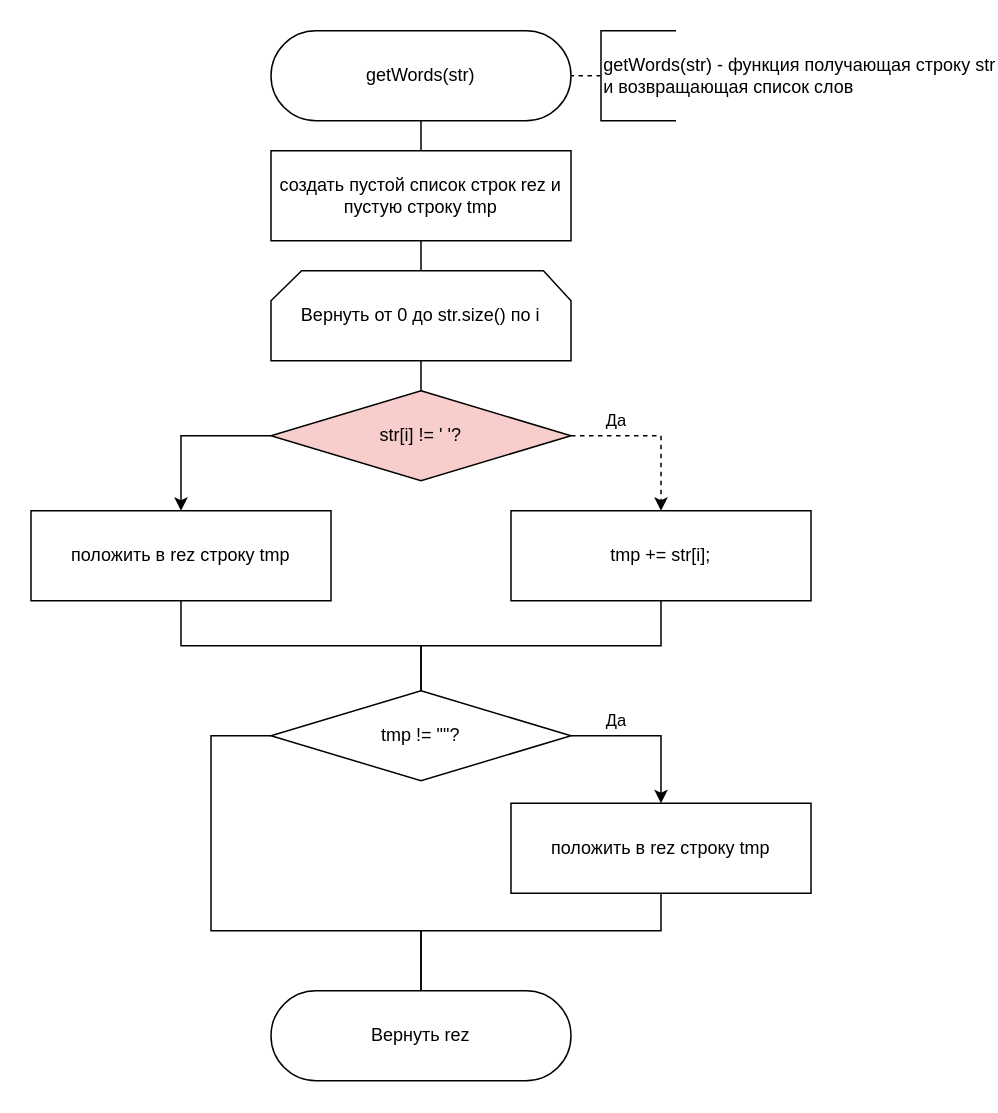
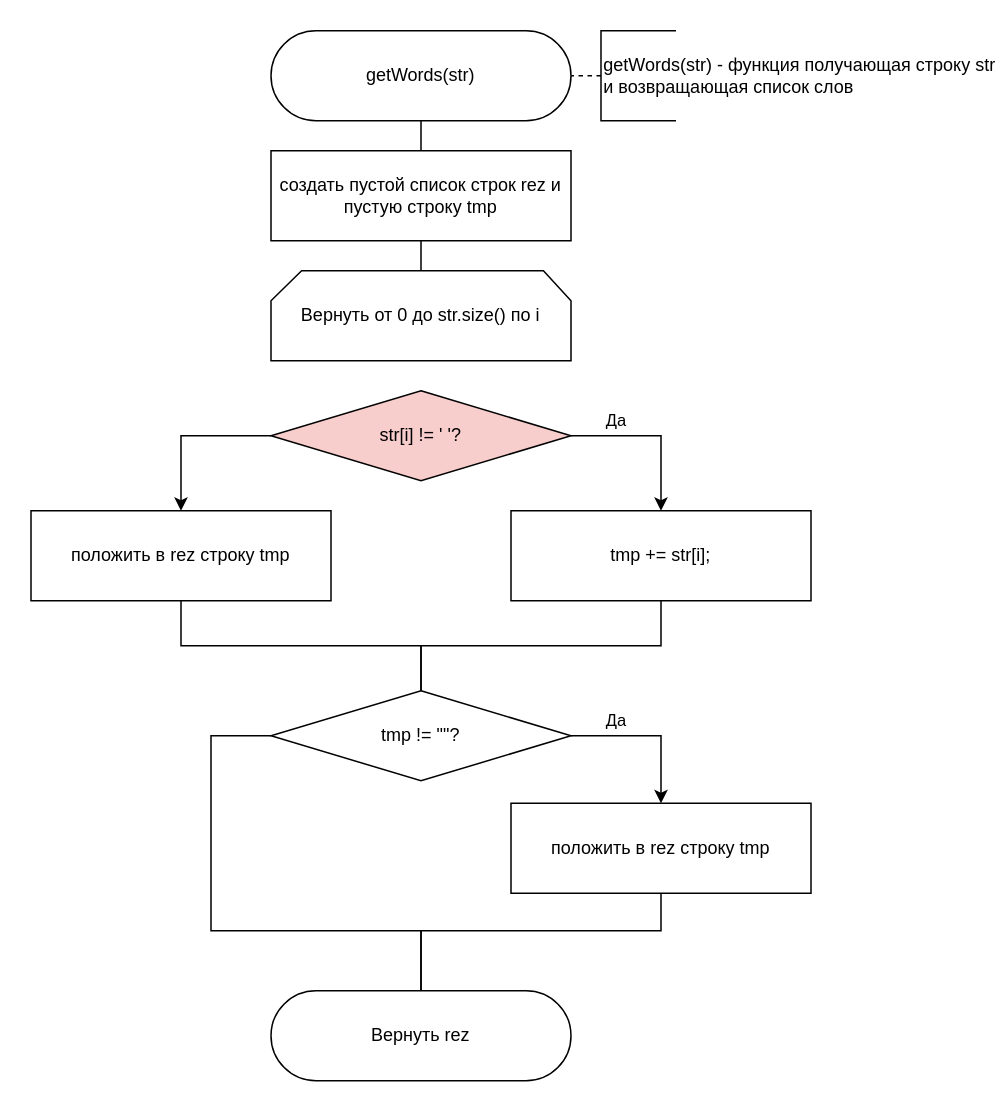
(421, 376) -> none
(649, 436) -> (649, 436)
